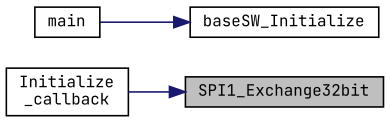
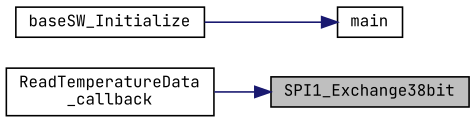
(137, 22) -> (263, 22)
(67, 92) -> (110, 92)
(284, 92) -> (370, 92)
